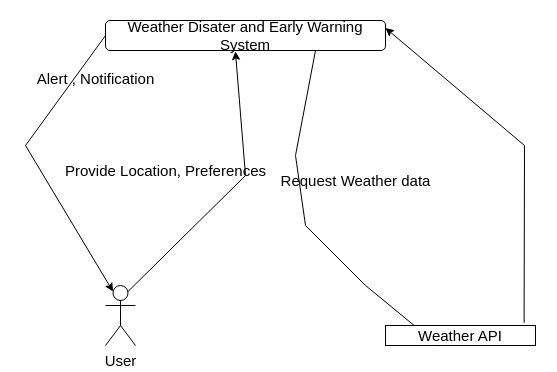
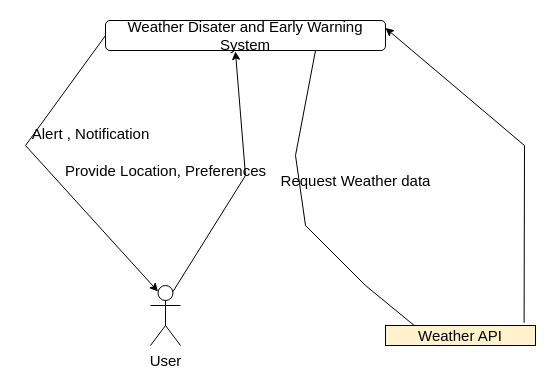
(96, 79) -> (91, 134)
(121, 316) -> (166, 316)
(461, 336) -> (461, 336)
